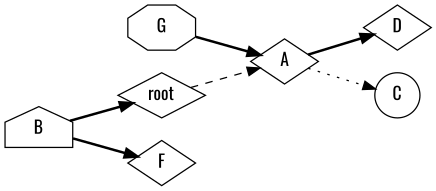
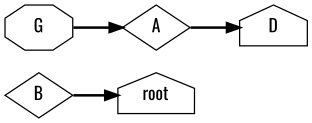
(397, 28) -> (273, 28)
(219, 79) -> none
(162, 95) -> (156, 95)
(397, 95) -> none
(39, 129) -> (39, 95)
(162, 163) -> none
